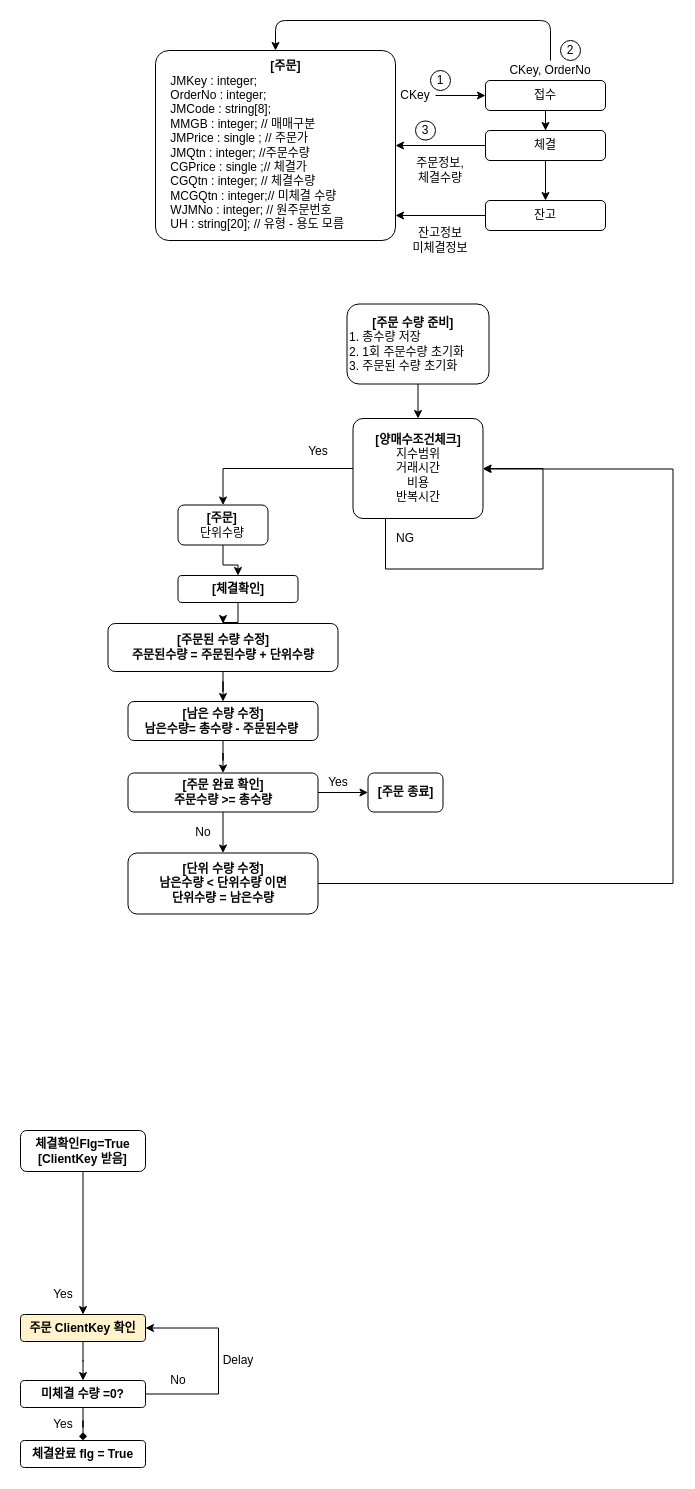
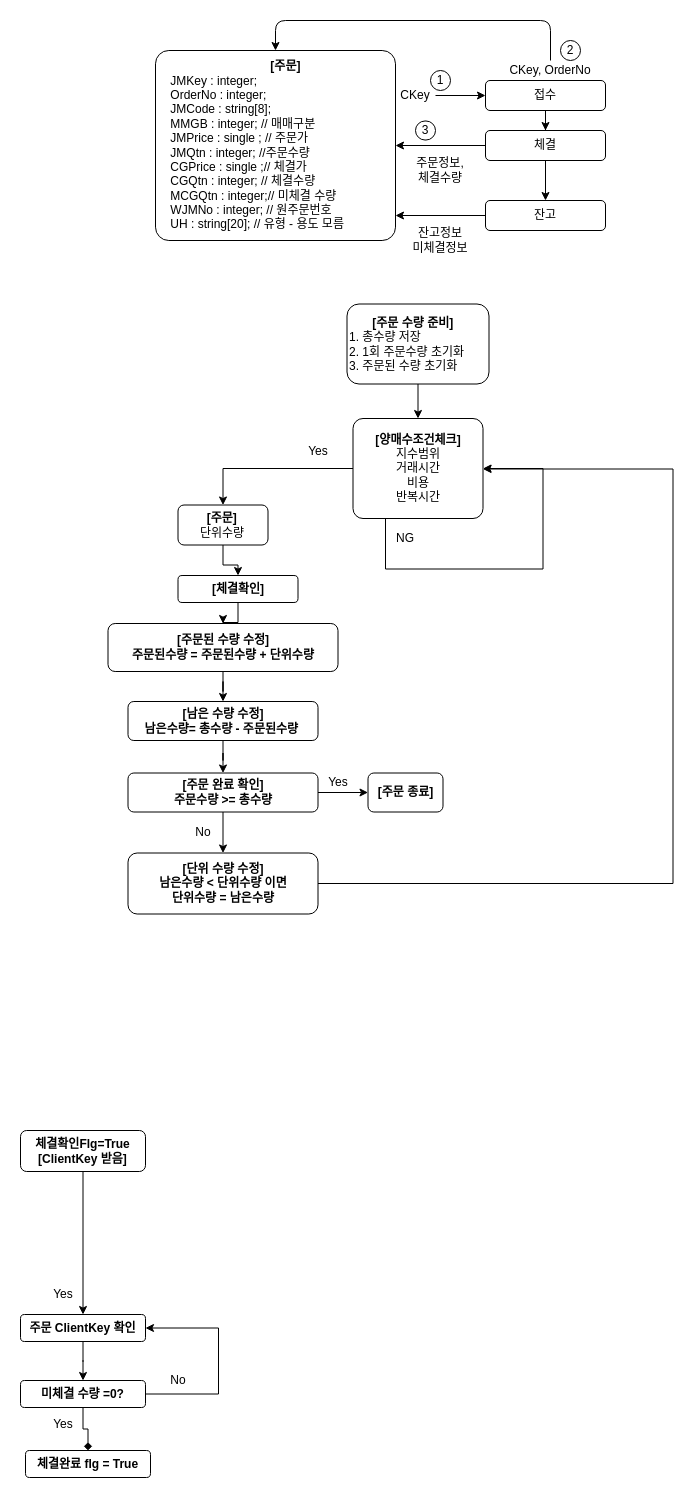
(83, 1328) -> (83, 1328)
(239, 1361) -> none
(83, 1454) -> (88, 1464)
